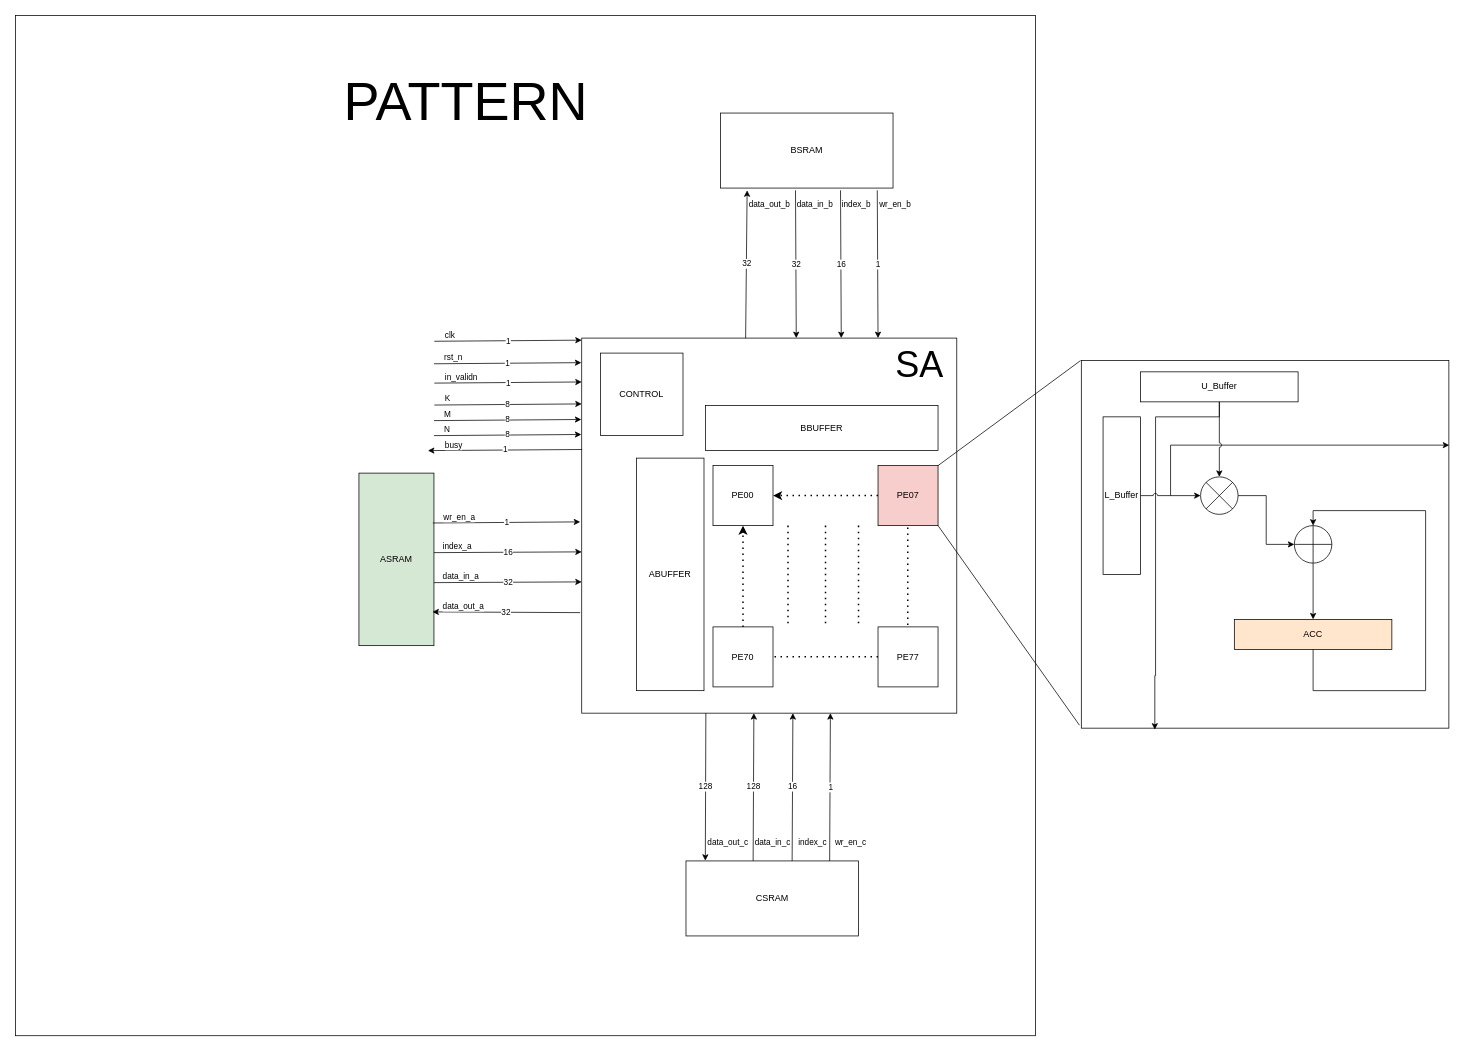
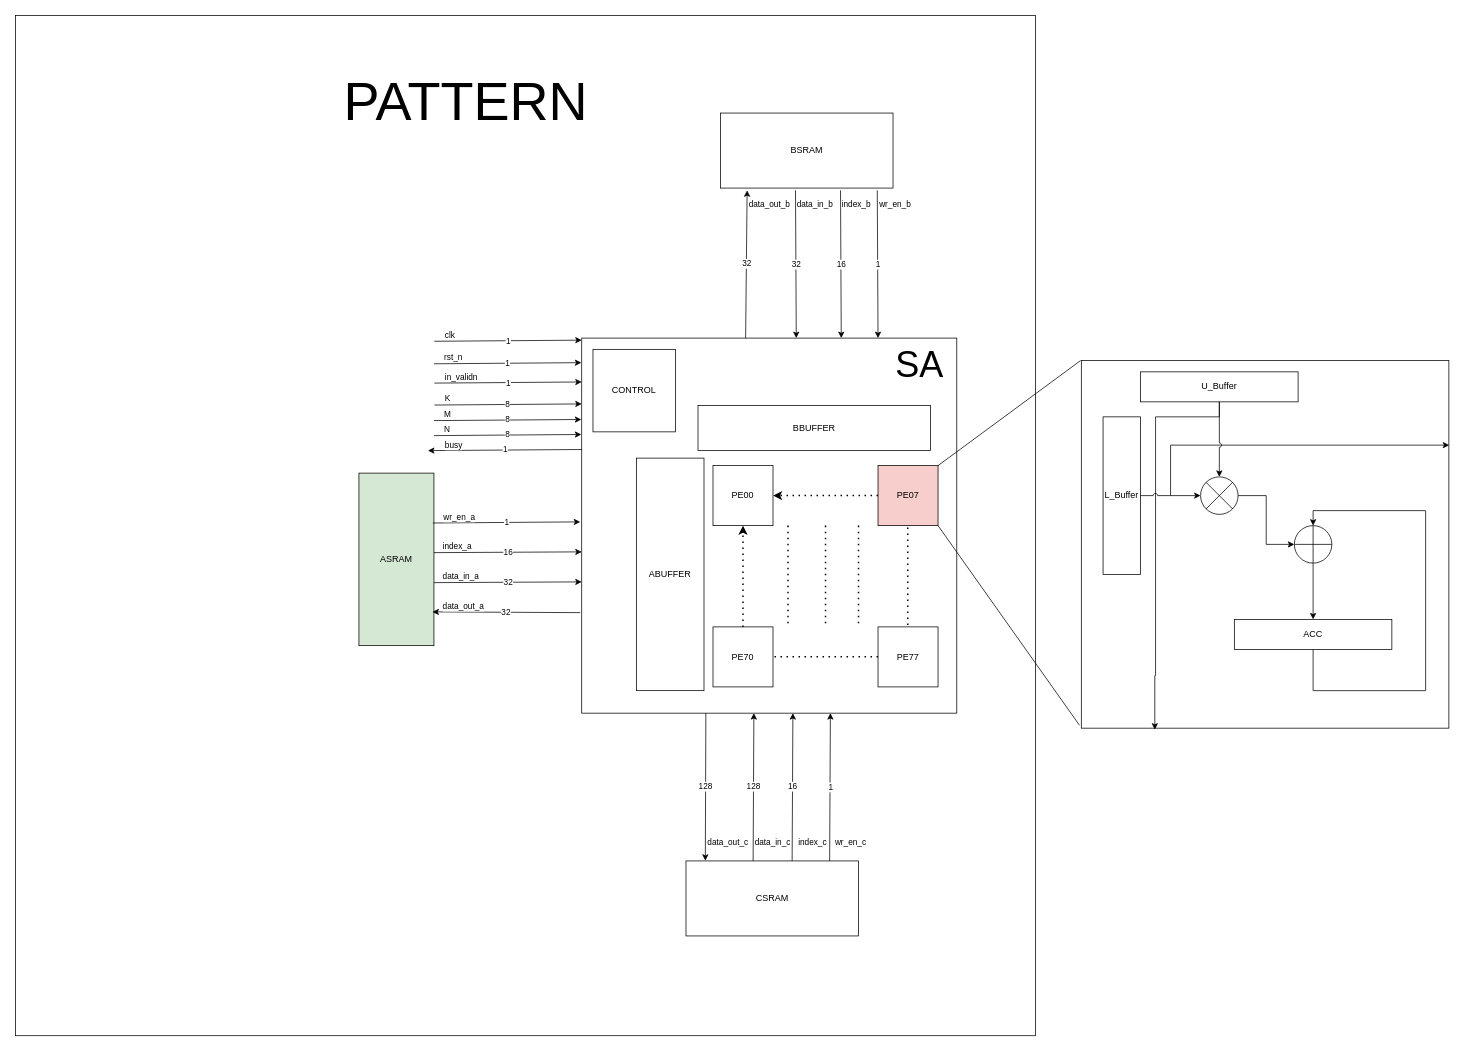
(642, 394) -> (634, 390)
(822, 428) -> (814, 428)
(1313, 634) -> (1313, 634)
